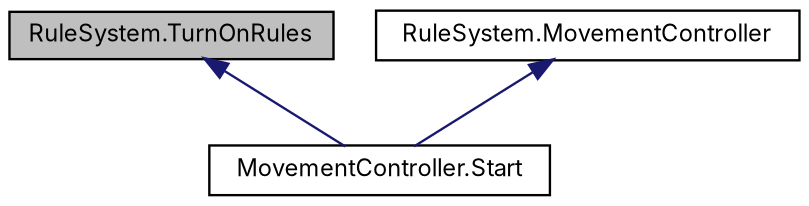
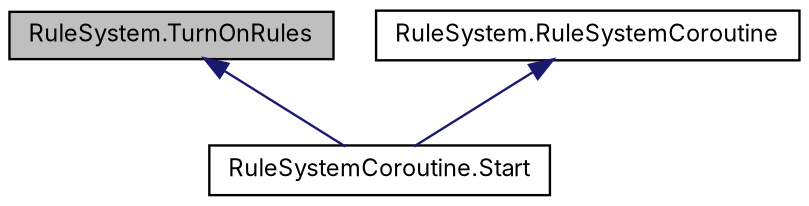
(588, 35) -> (588, 35)
(380, 170) -> (380, 170)
